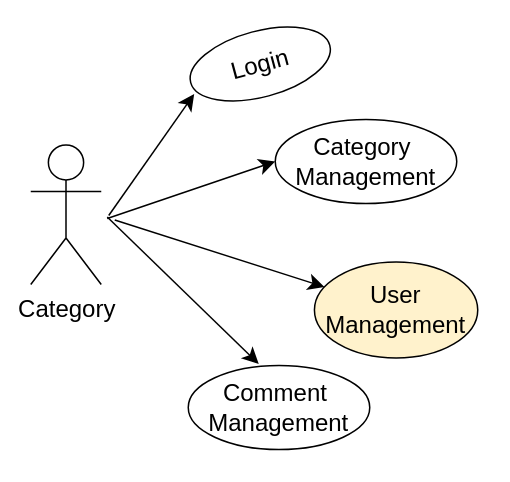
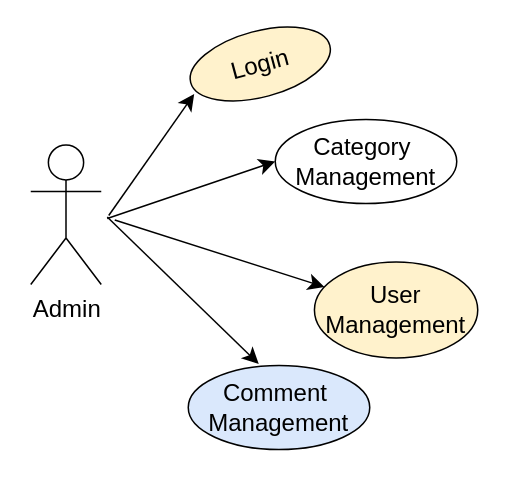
(260, 64) -> (260, 64)
(68, 309) -> (68, 309)
(279, 407) -> (279, 407)
